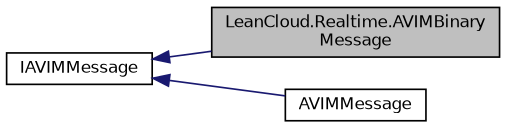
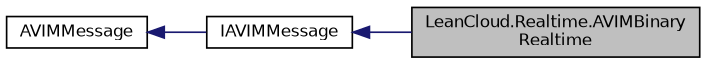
(356, 32) -> (556, 32)
(227, 88) -> (185, 32)
